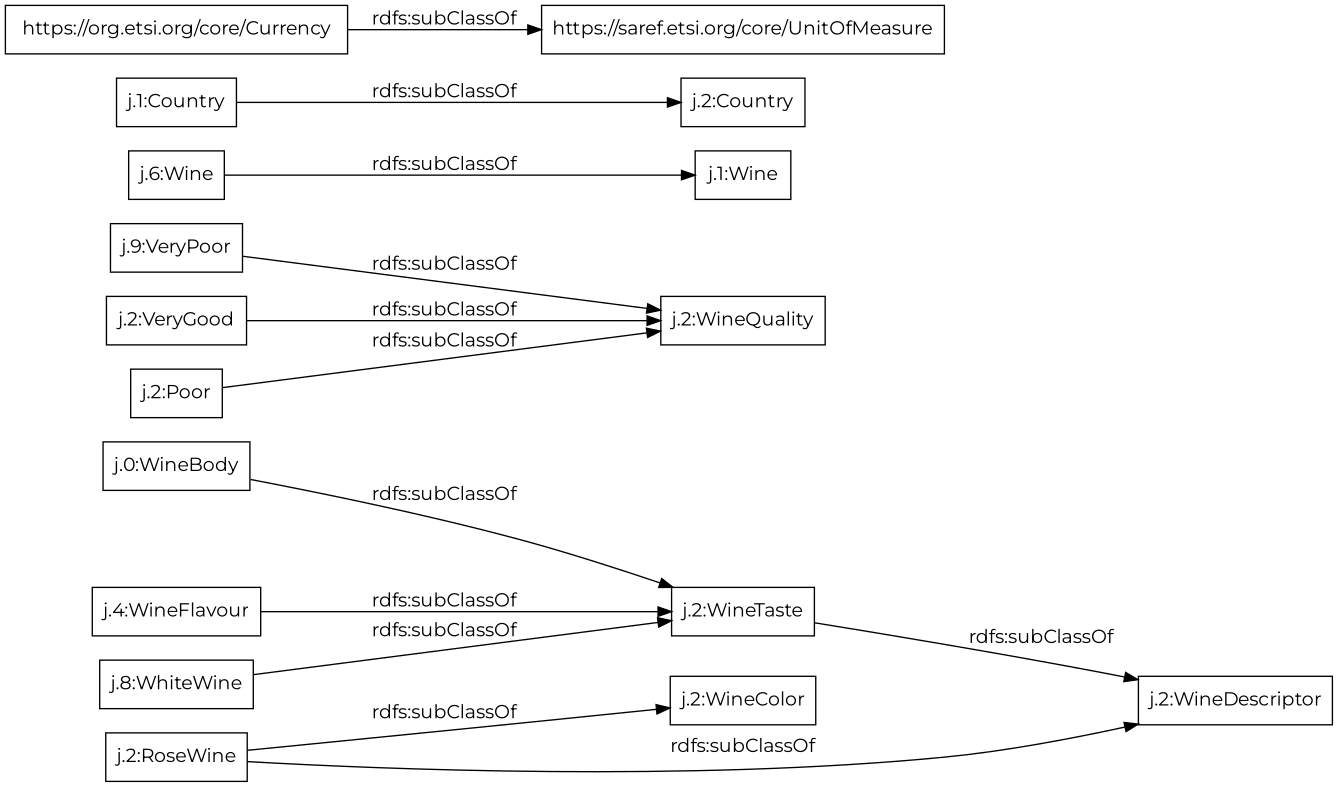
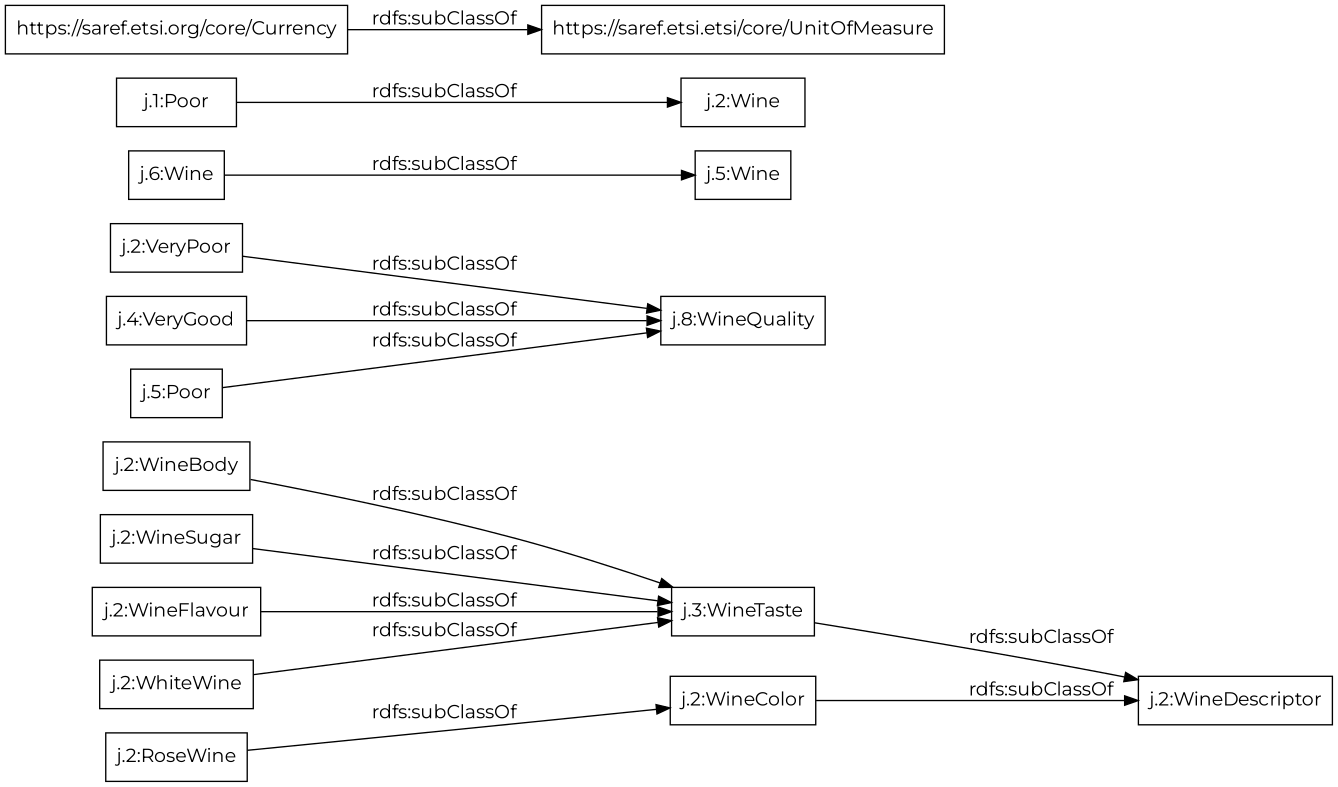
(176, 30) -> (176, 30)
(743, 30) -> (743, 30)
(176, 102) -> (176, 102)
(743, 102) -> (743, 102)
(743, 175) -> (743, 175)
(176, 248) -> (176, 248)
(176, 321) -> (176, 321)
(743, 321) -> (743, 321)
(176, 393) -> (176, 393)
(176, 466) -> (176, 466)
none -> (176, 539)
(176, 612) -> (176, 612)
(743, 612) -> (743, 612)
(176, 684) -> (176, 684)
(687, 771) -> (970, 701)
